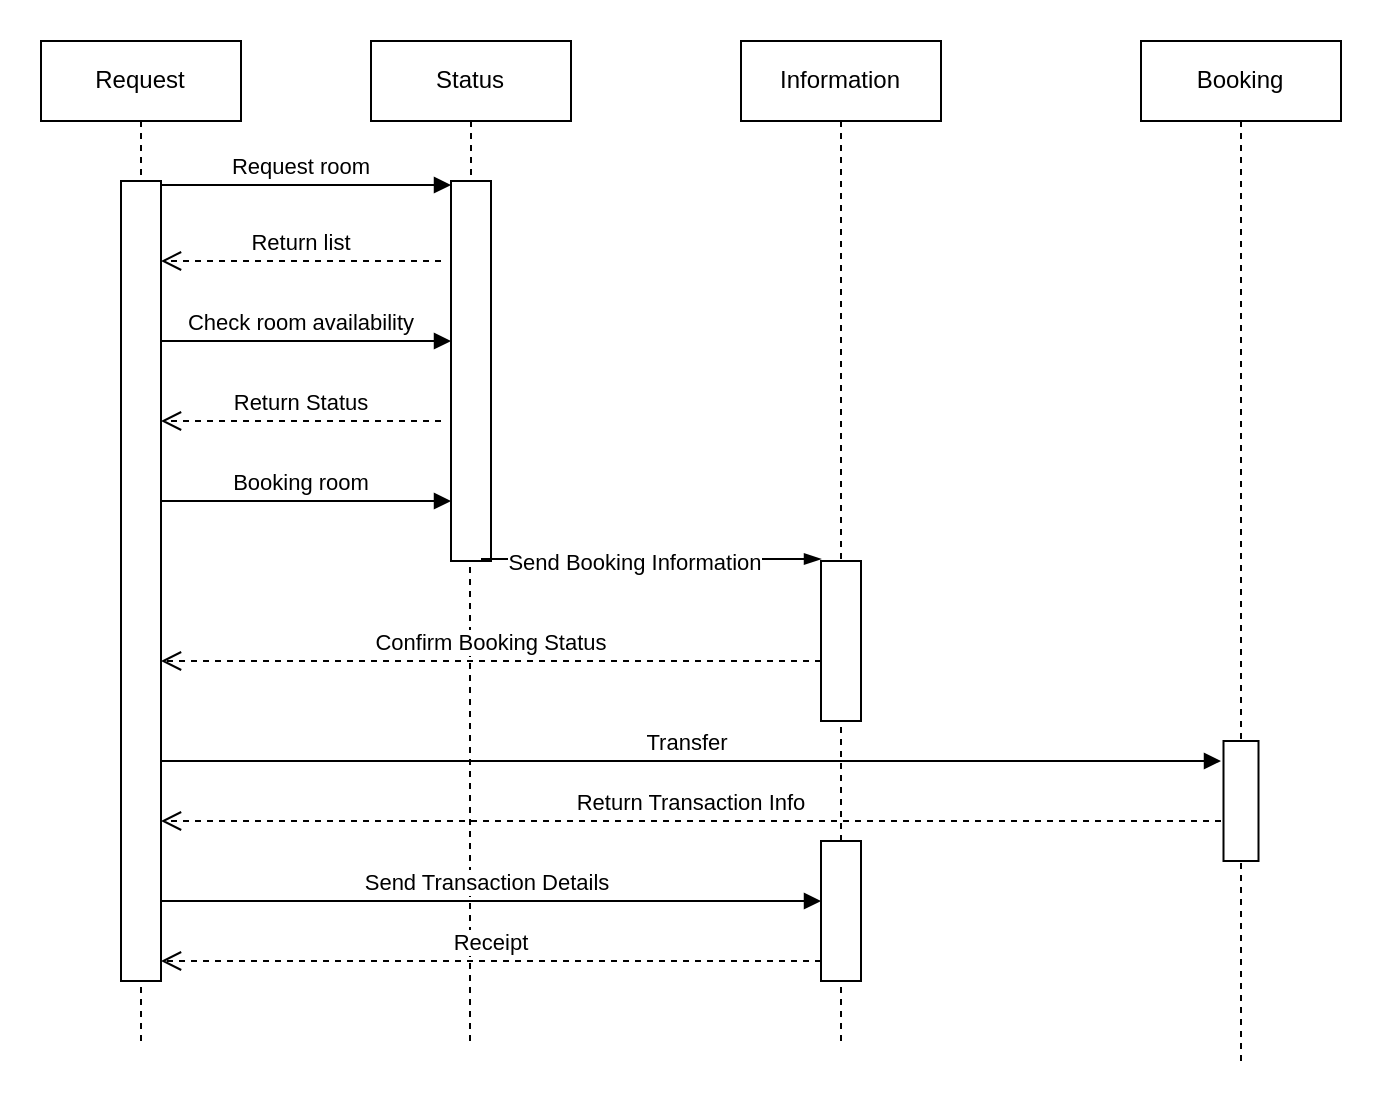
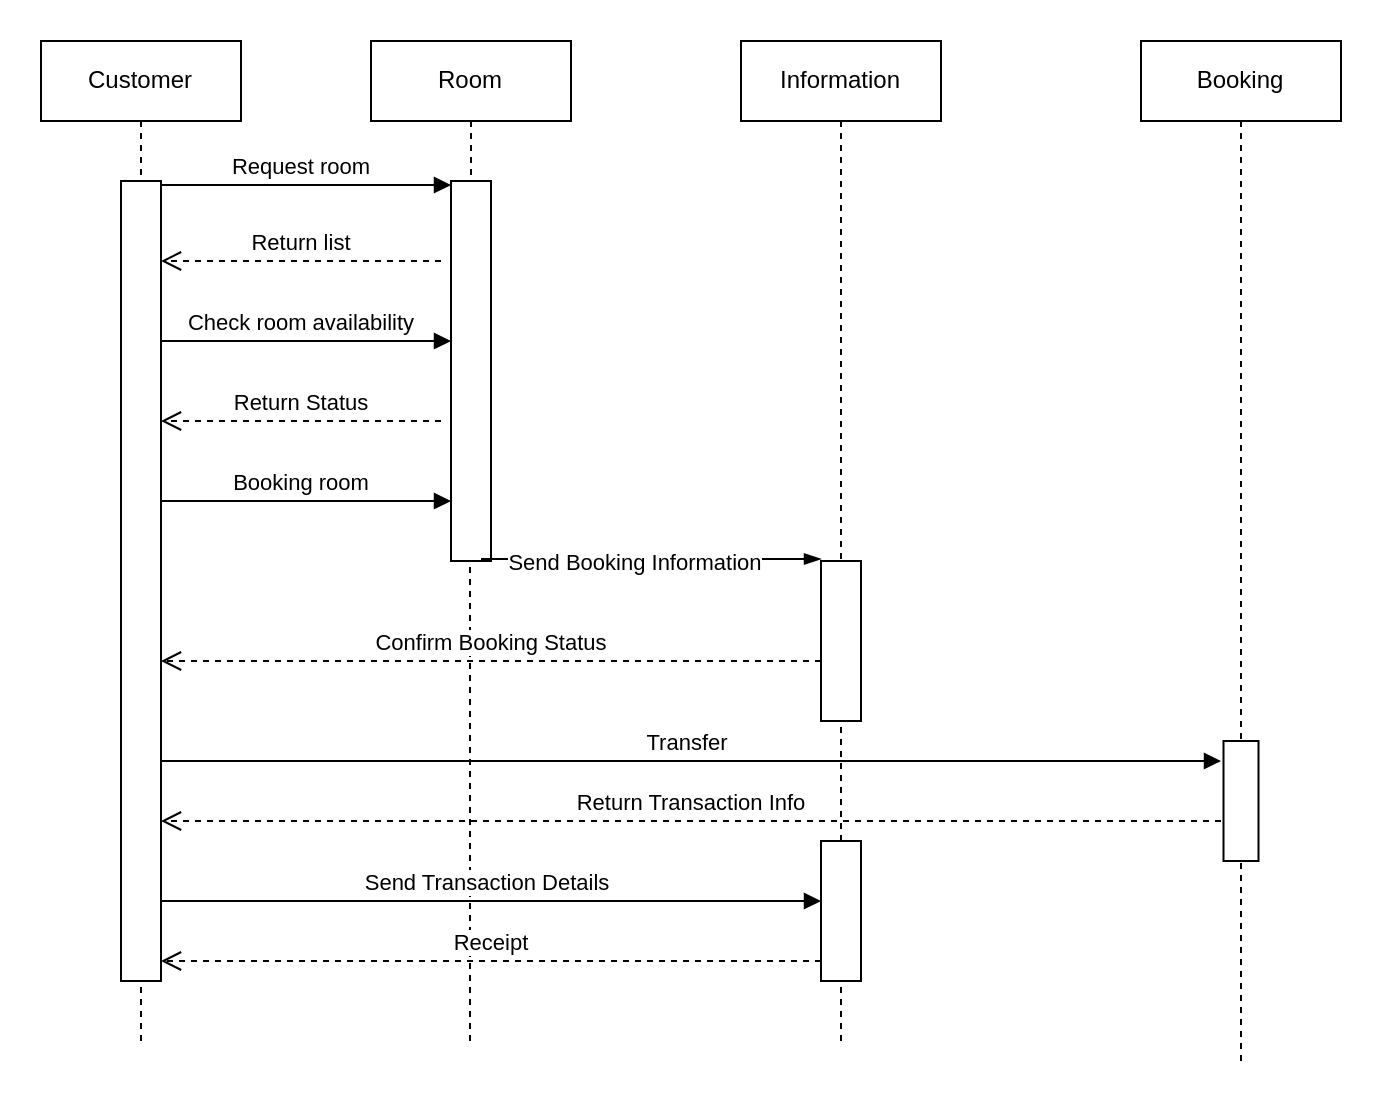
(141, 81) -> (141, 81)
(471, 81) -> (471, 81)
